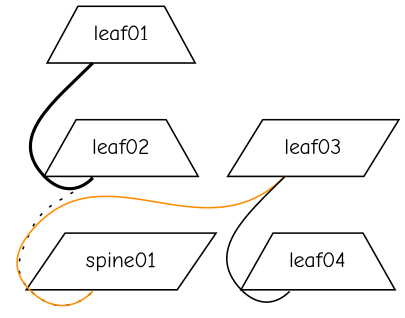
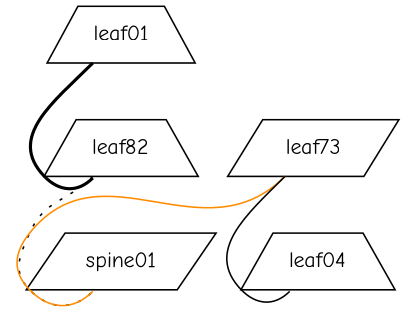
(121, 148) -> (121, 148)
(313, 148) -> (313, 148)
